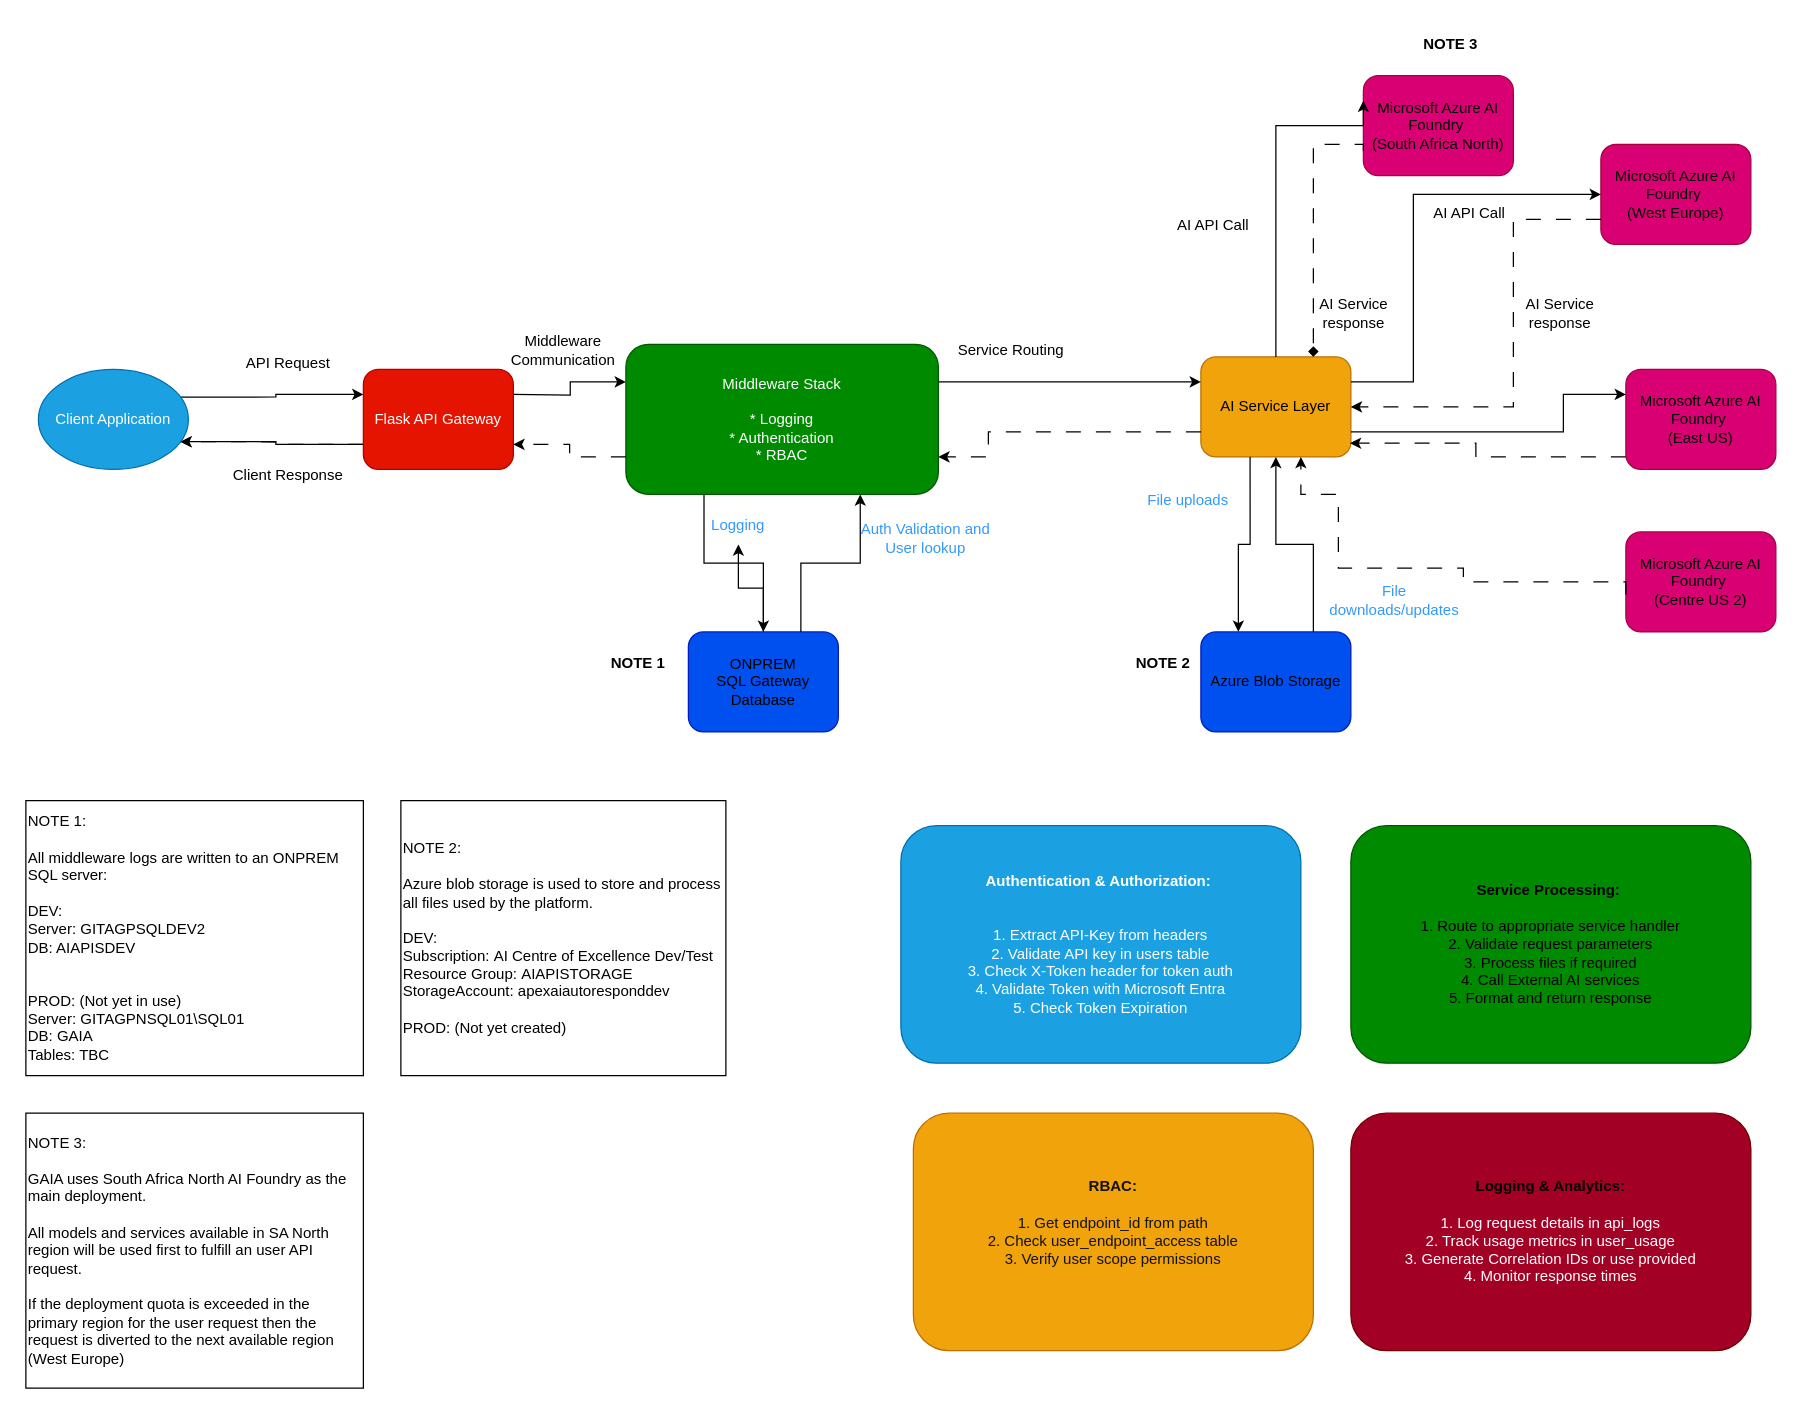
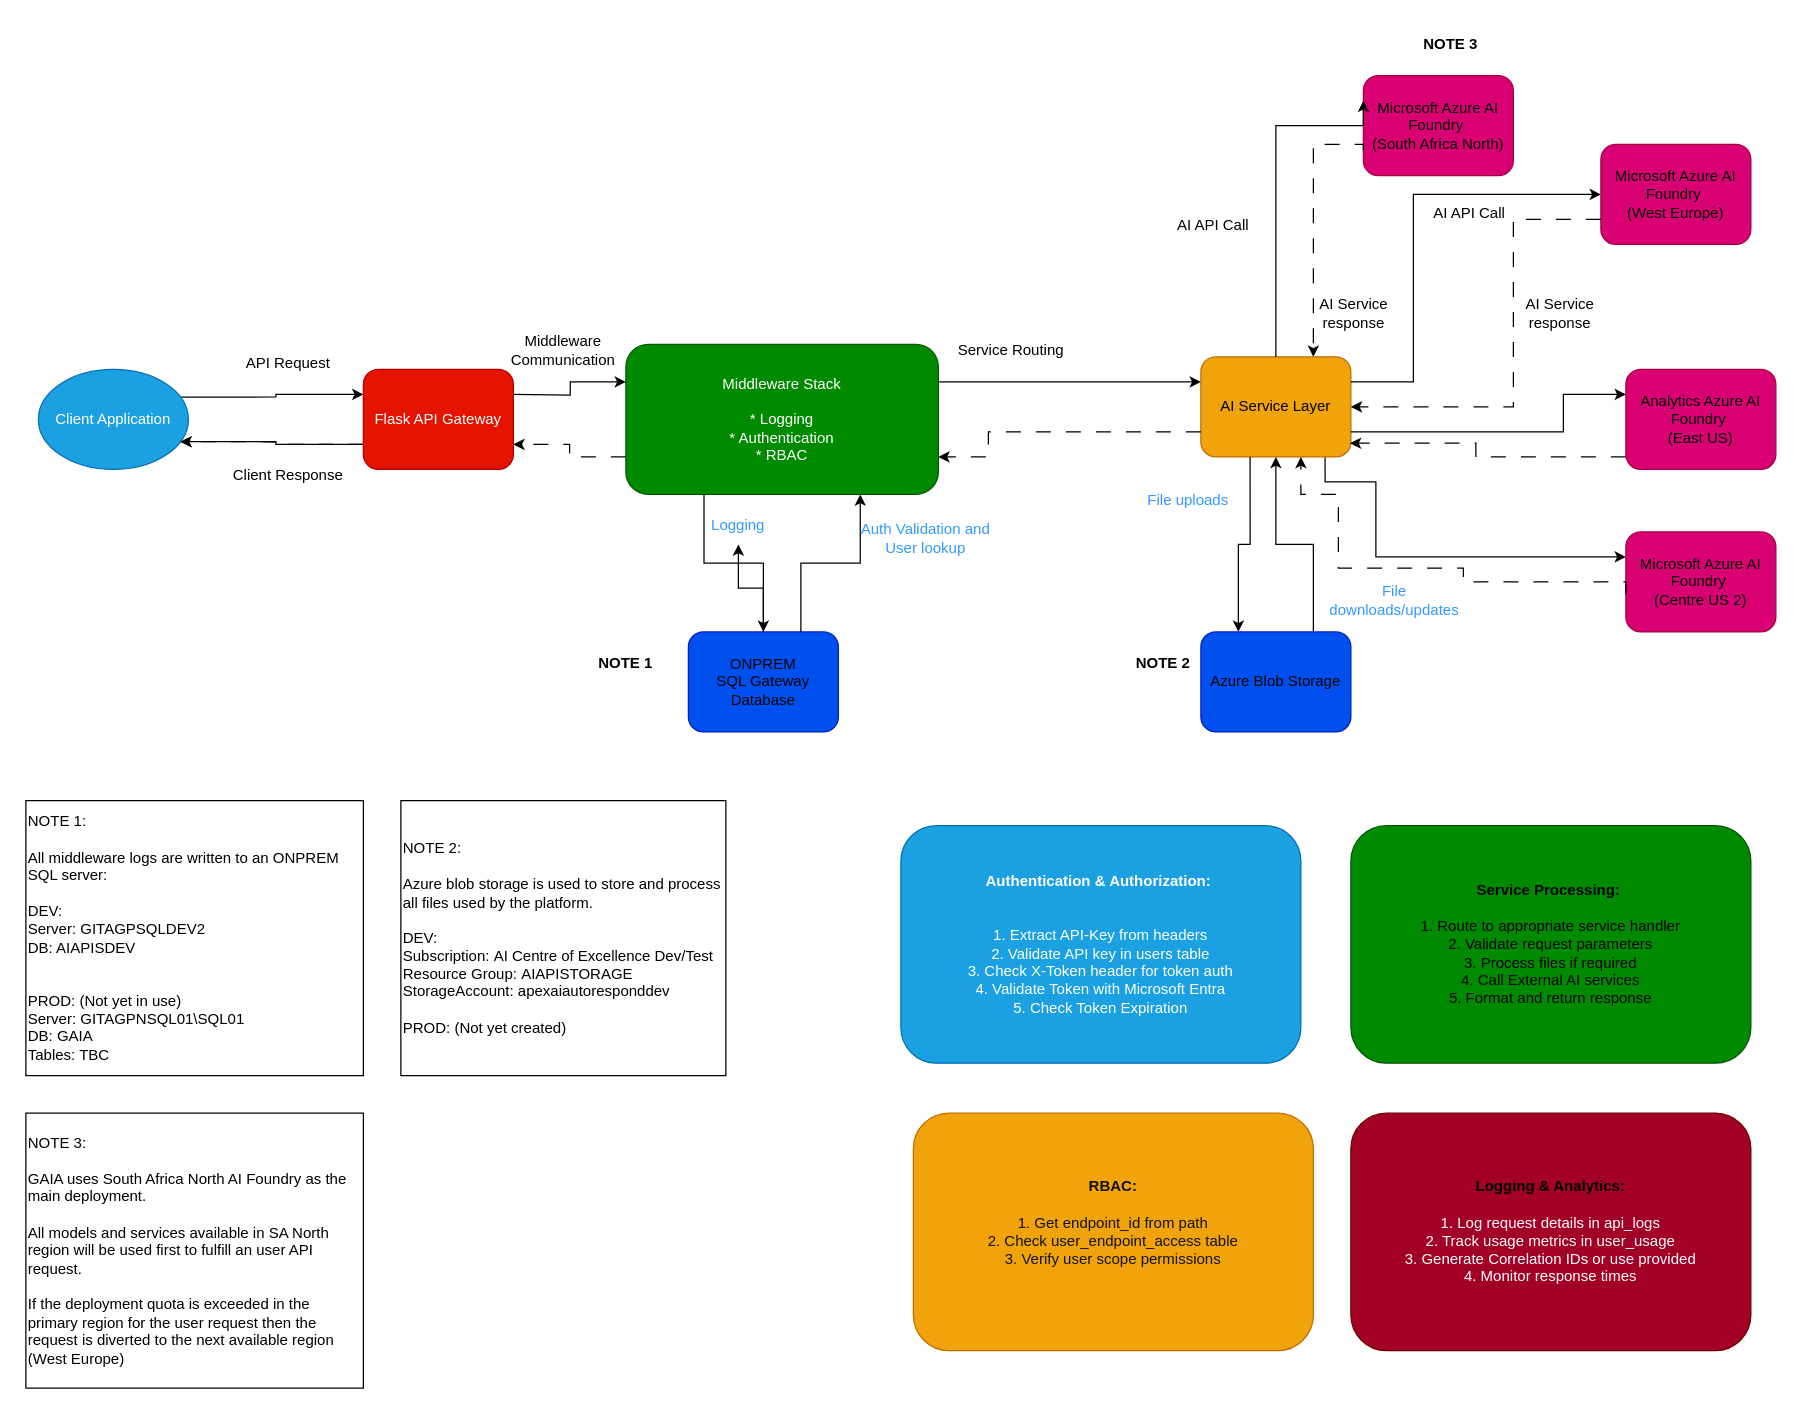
(1313, 345) -> (1313, 346)
(1701, 419) -> (1701, 419)
none -> (1422, 557)
(638, 663) -> (626, 663)
